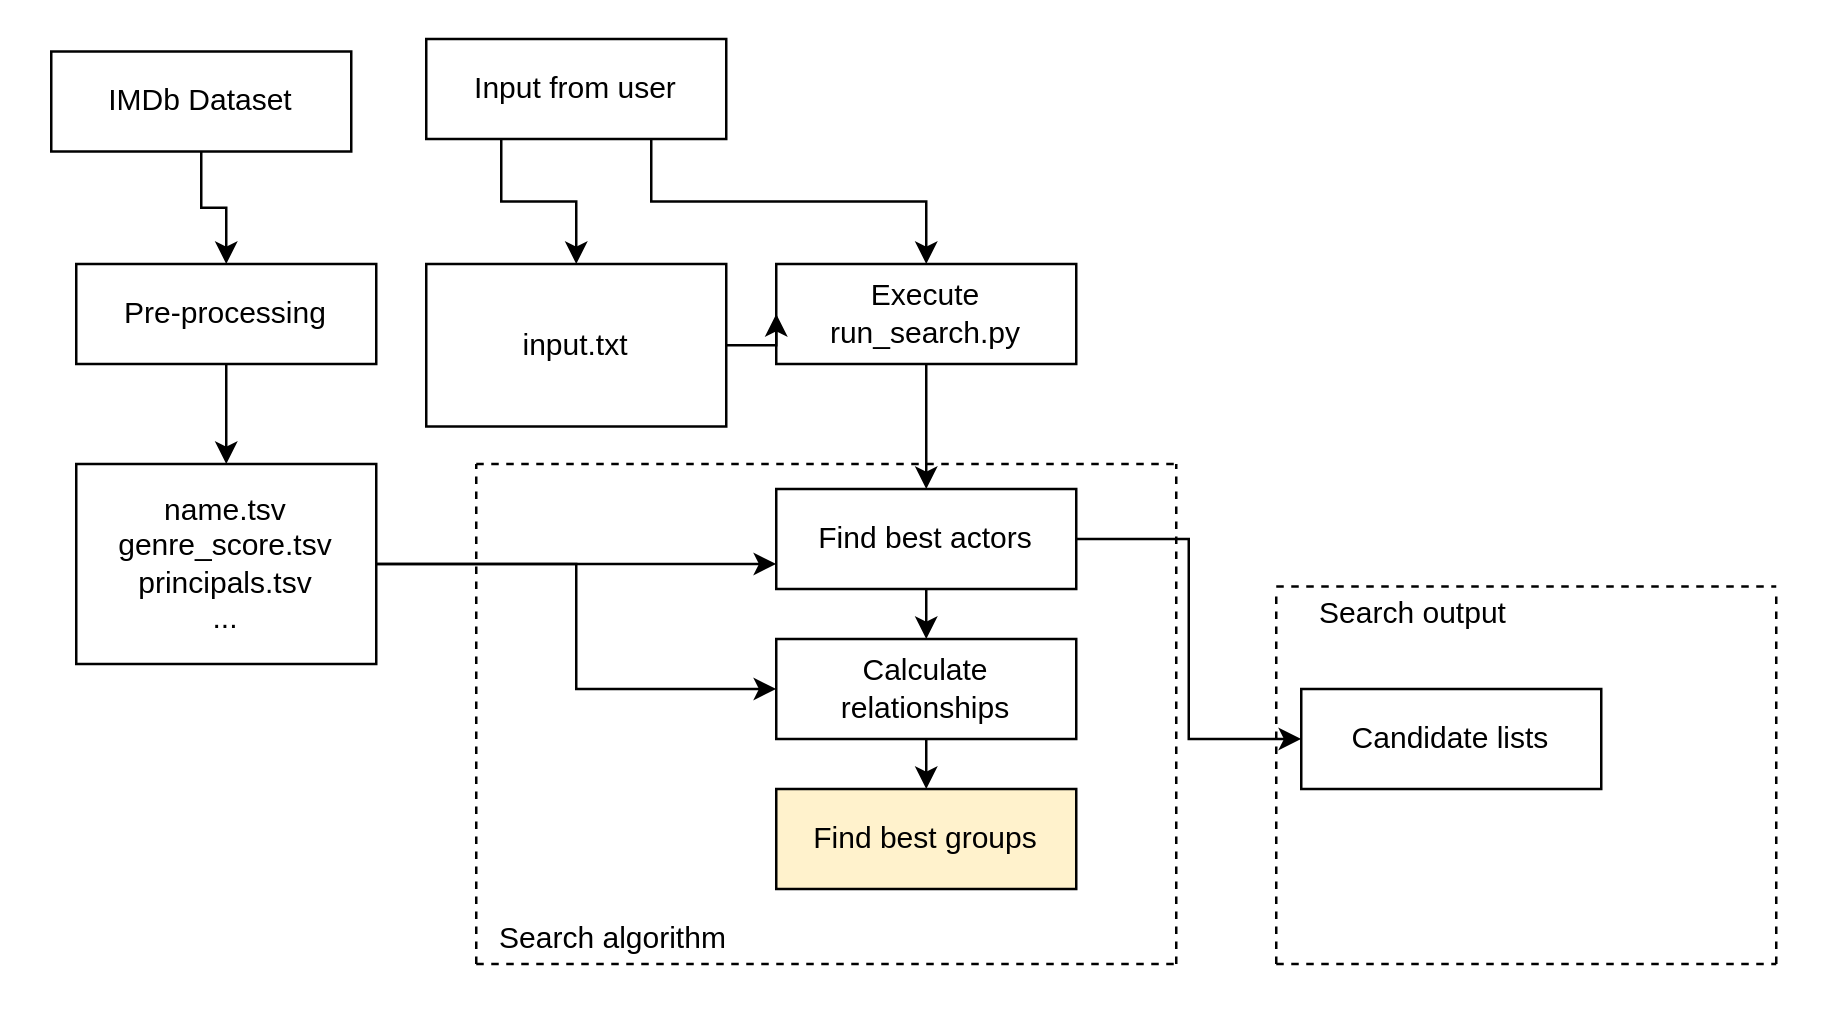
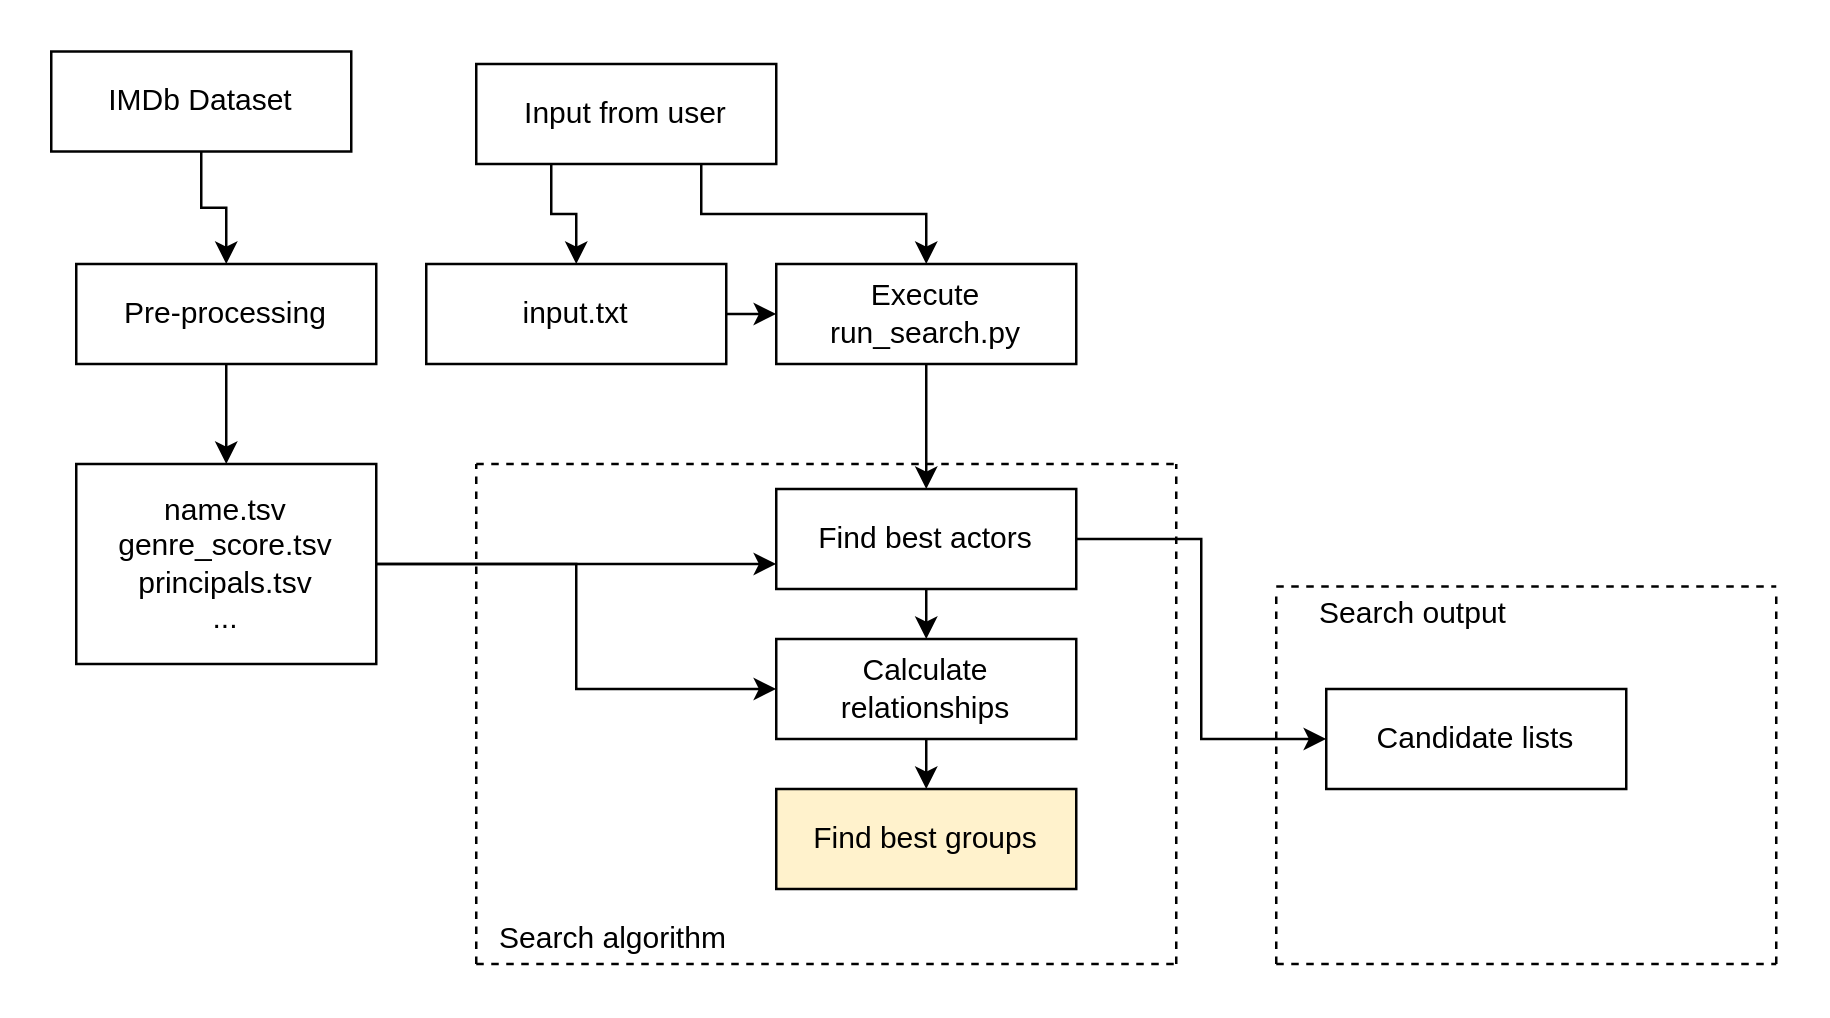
(576, 89) -> (626, 114)
(576, 345) -> (576, 314)
(1451, 739) -> (1476, 739)
